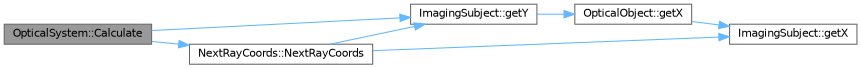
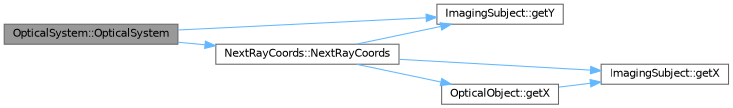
(550, 14) -> (399, 73)
(78, 34) -> (91, 34)
